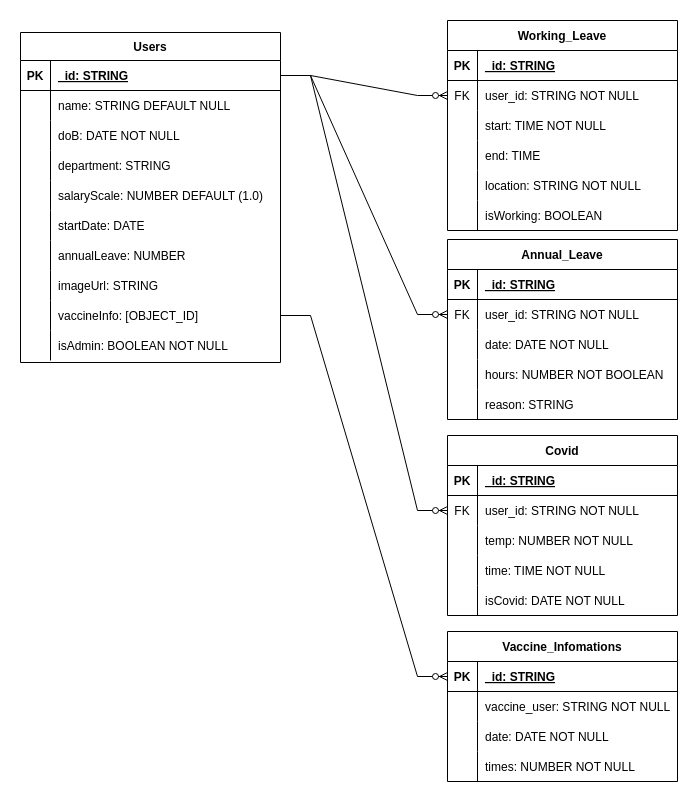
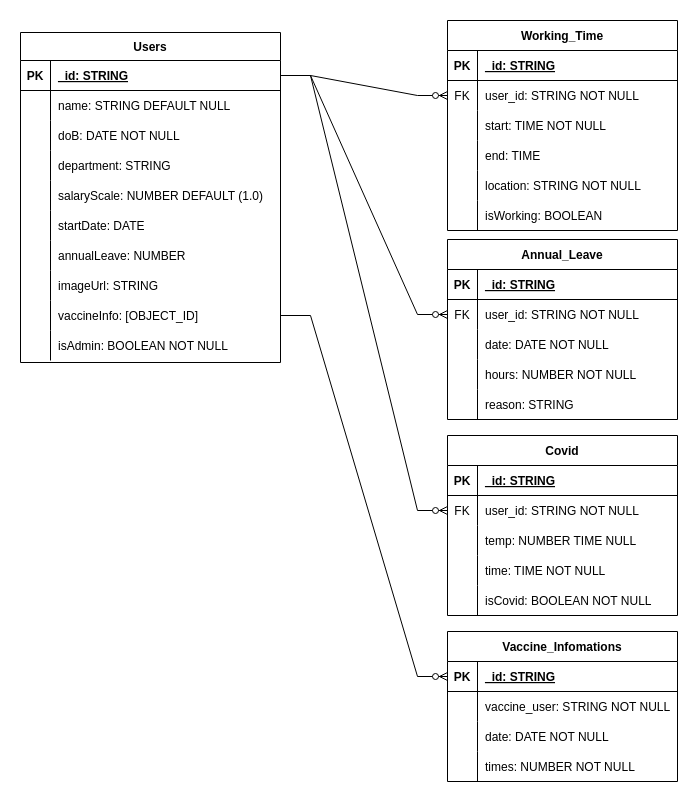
(562, 36) -> (562, 36)
(563, 375) -> (553, 375)
(549, 541) -> (553, 541)
(550, 601) -> (560, 601)
